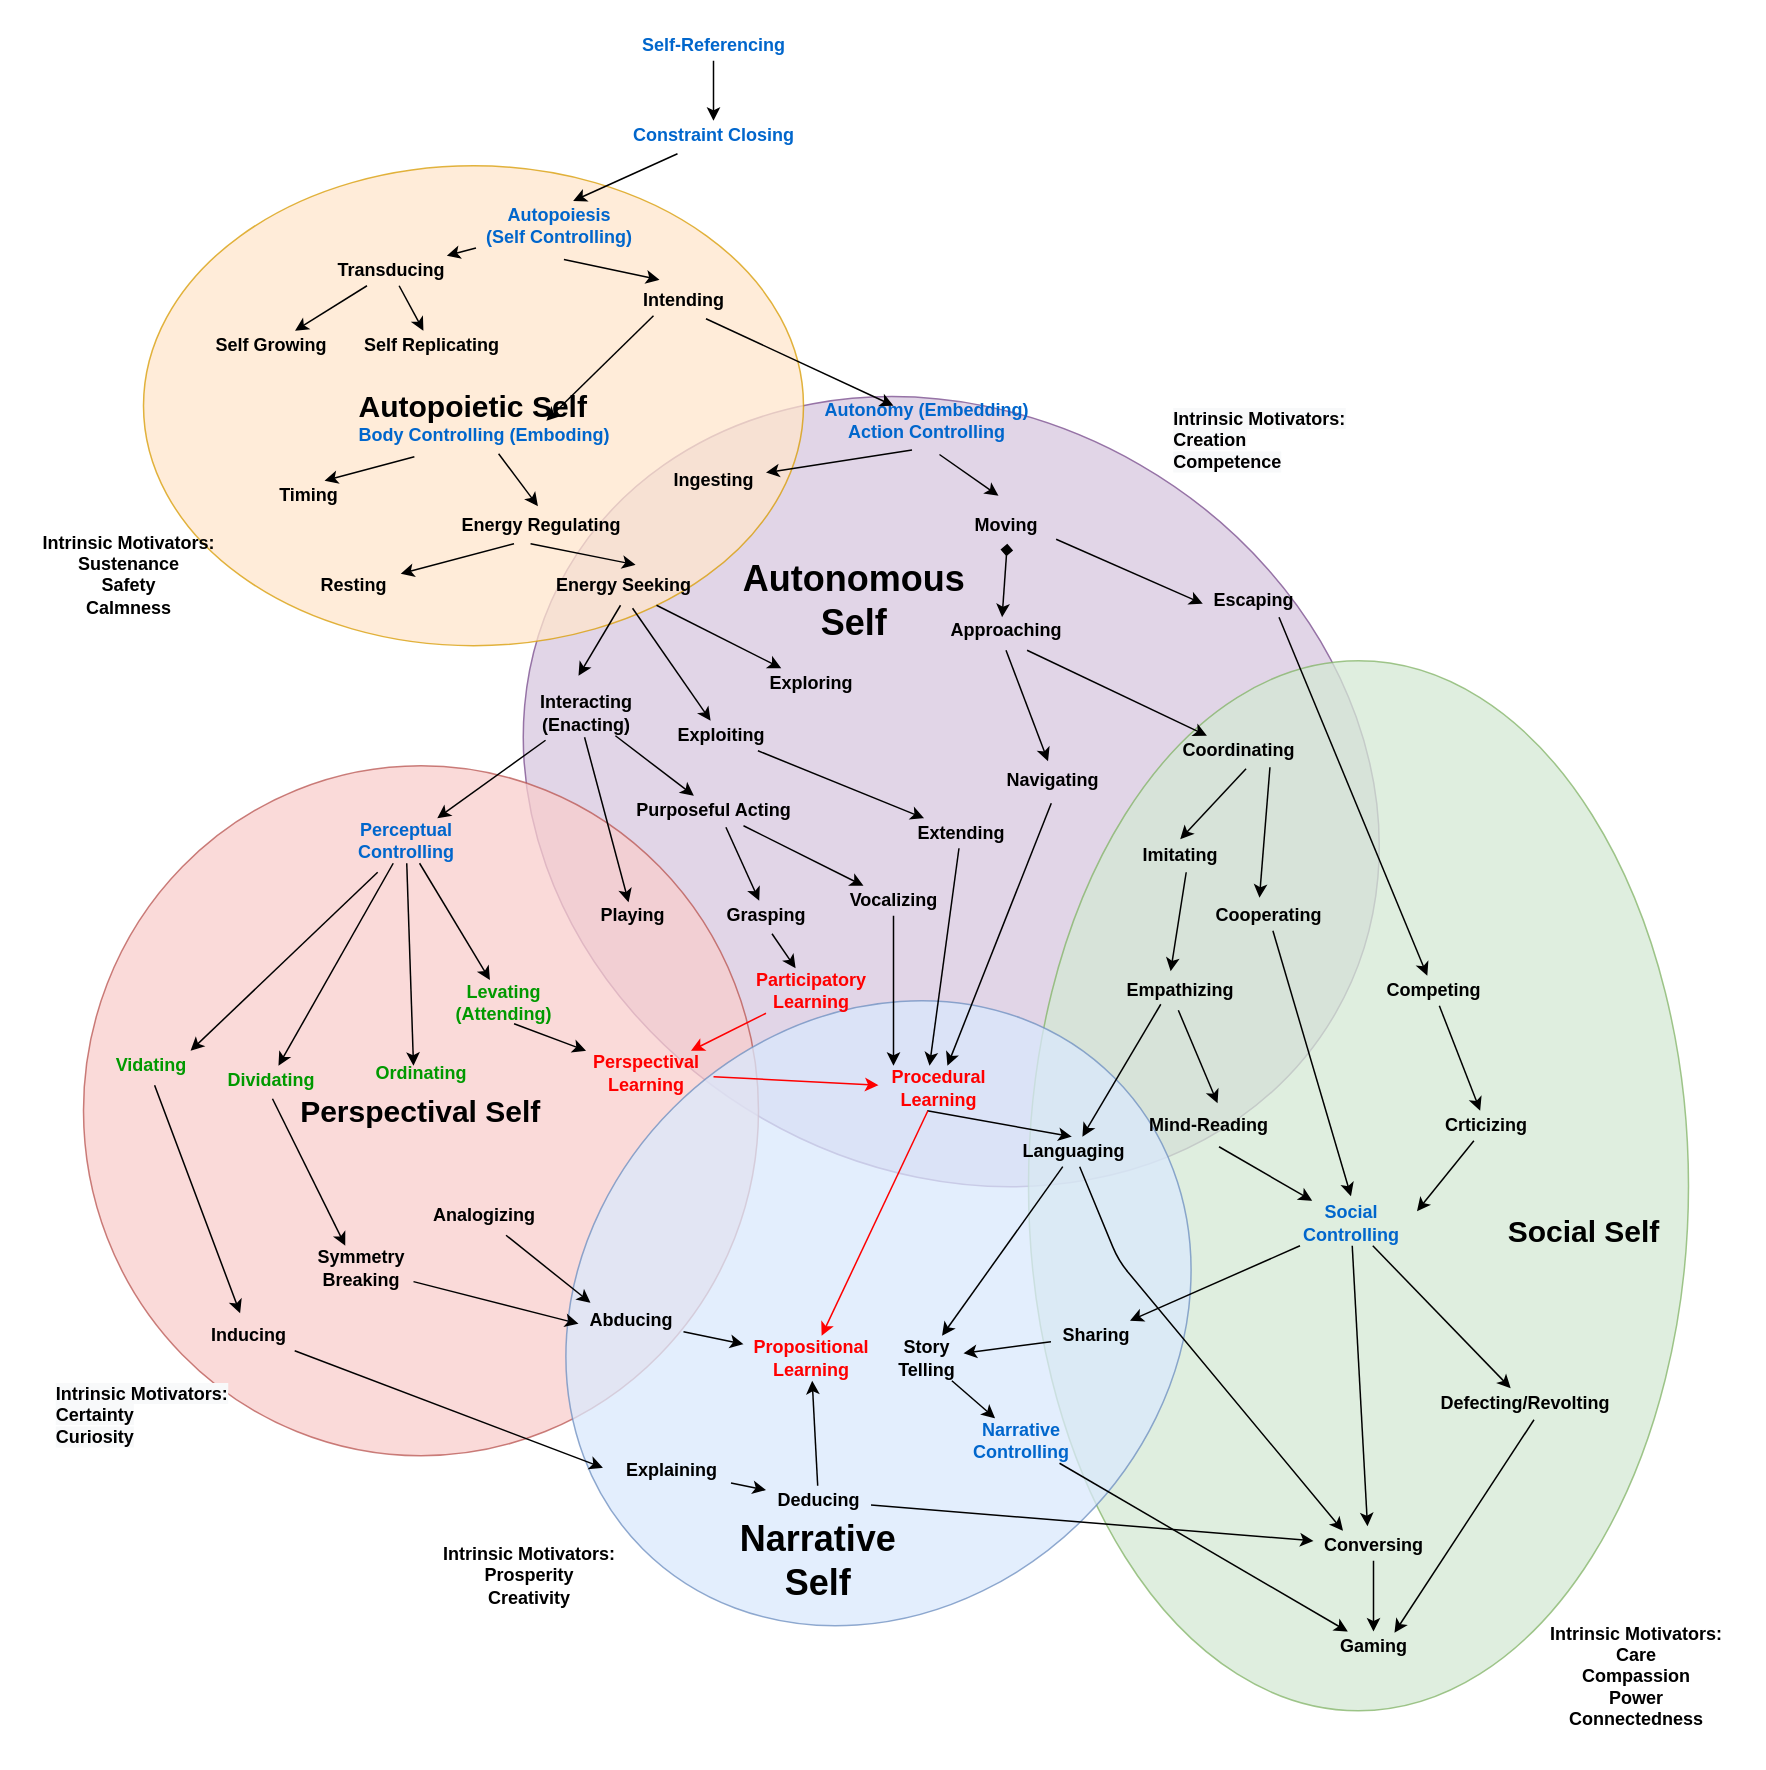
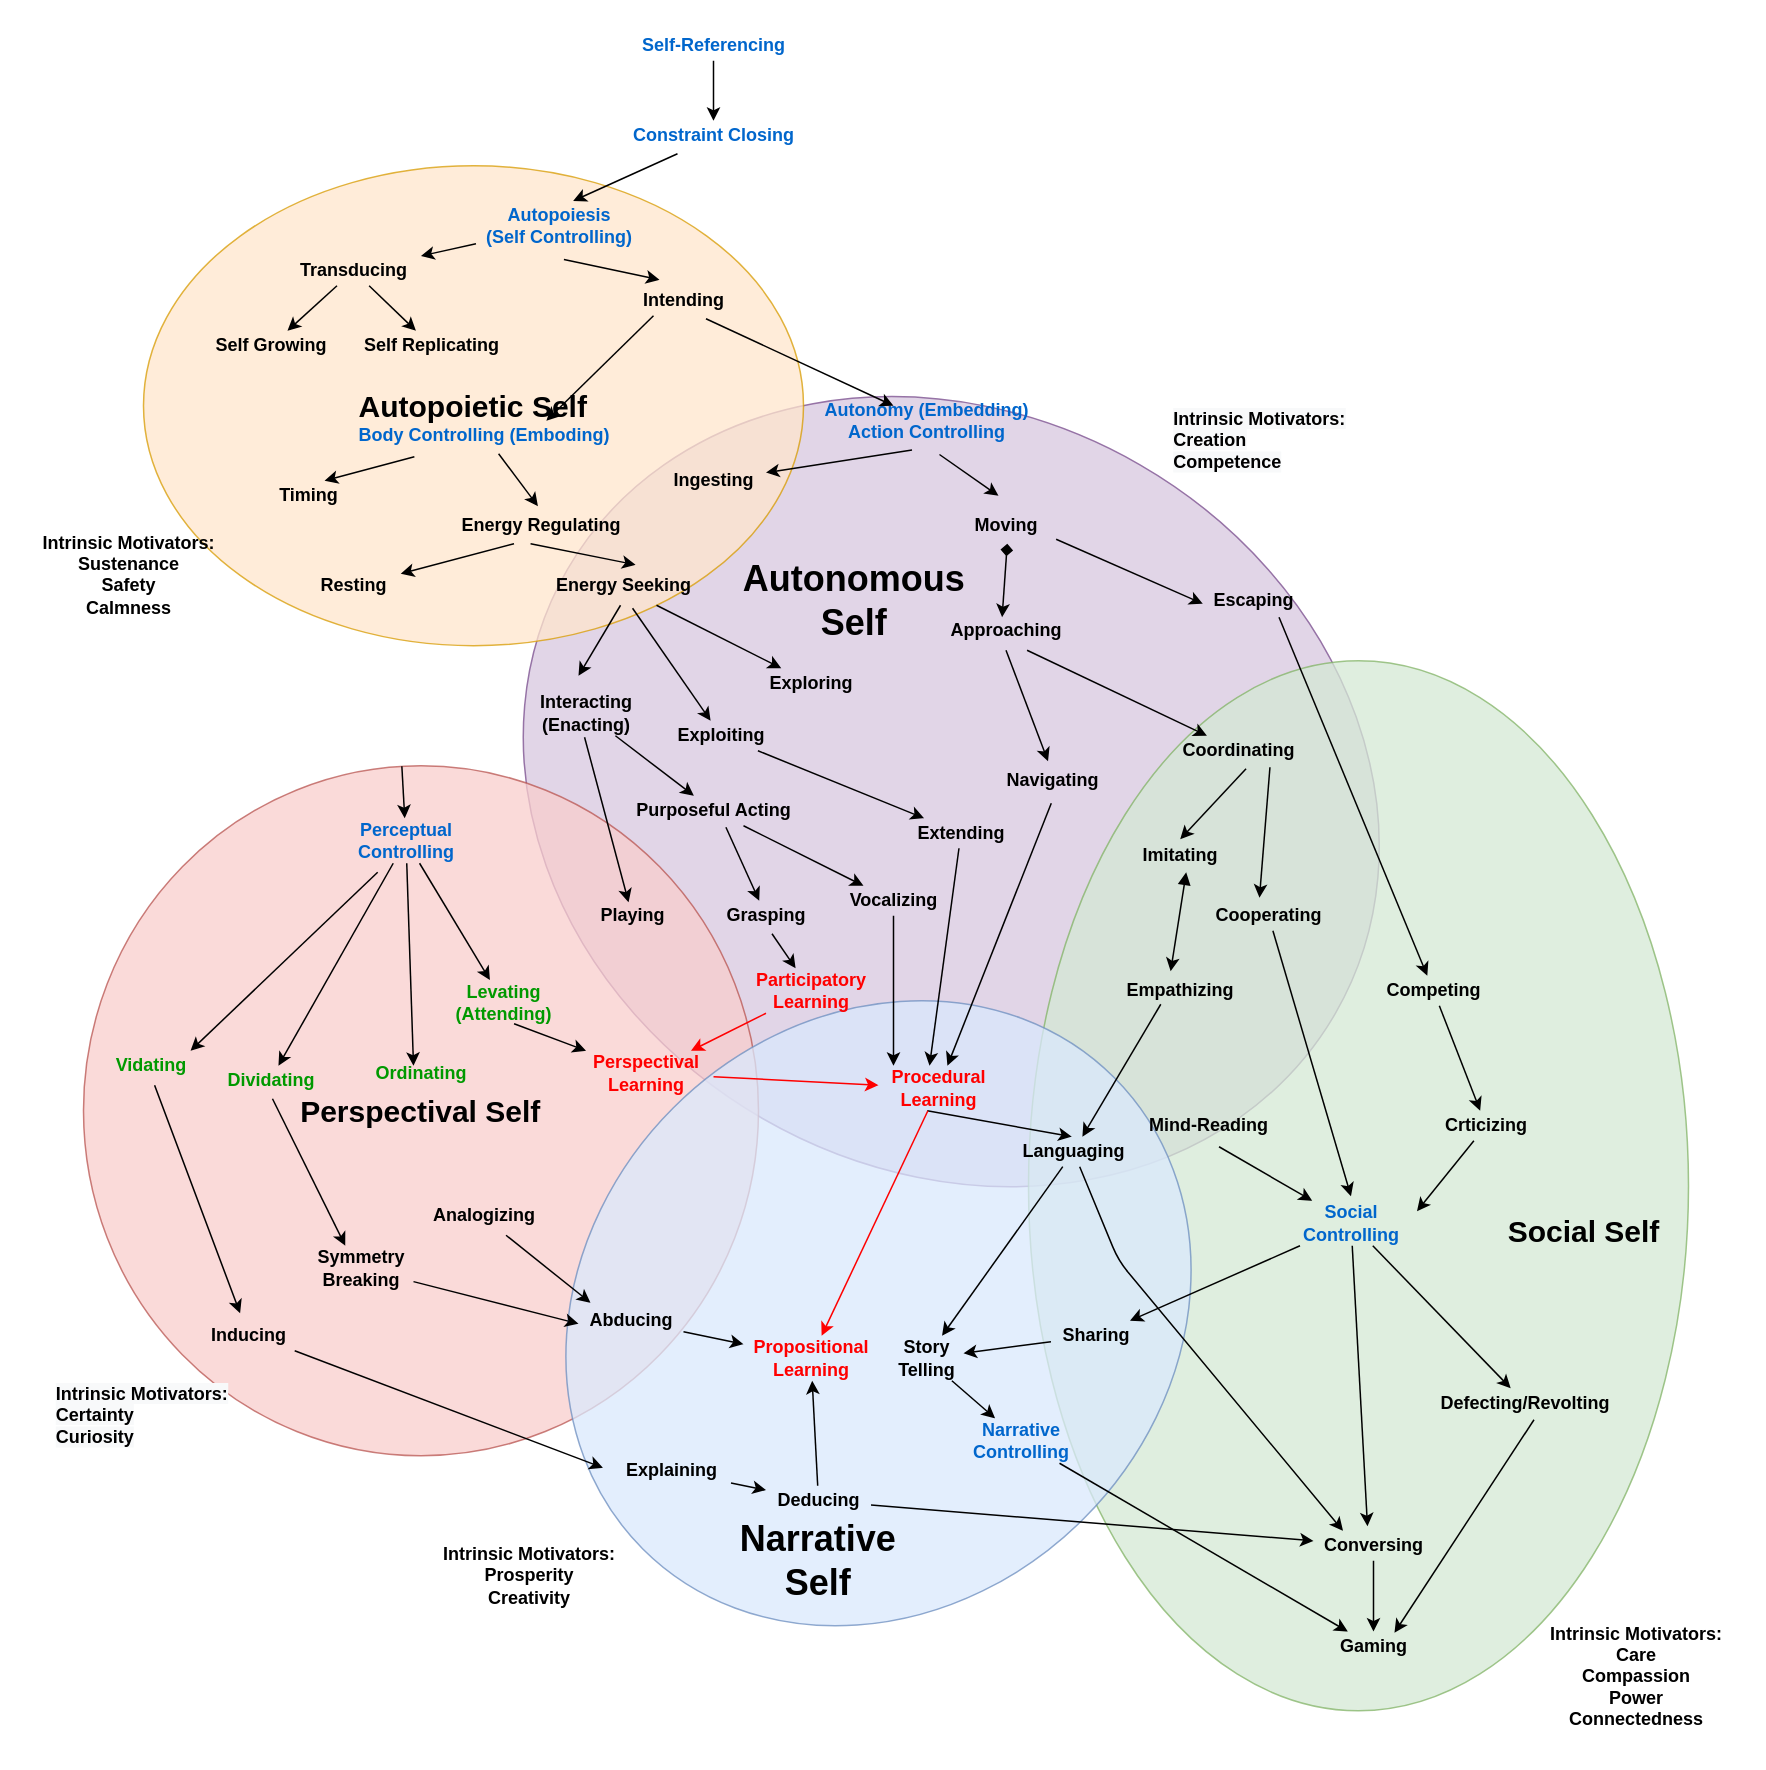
(391, 271) -> (353, 271)
(495, 777) -> (403, 788)
(1185, 880) -> (1184, 885)
(1196, 1053) -> none
